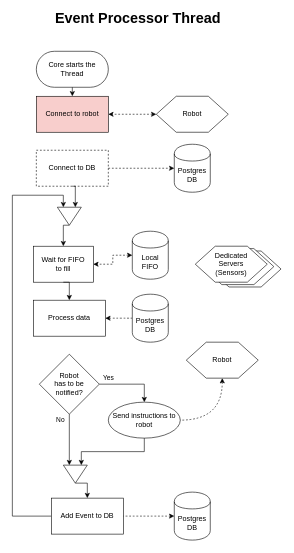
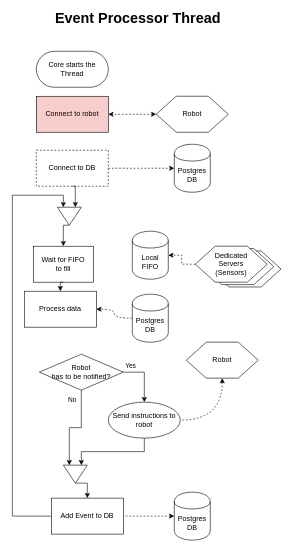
(72, 90) -> none
(127, 255) -> none
none -> (179, 255)
(69, 318) -> (60, 309)
(69, 384) -> (81, 372)
